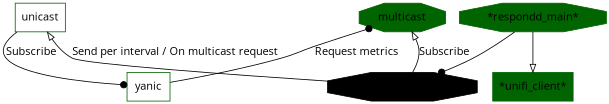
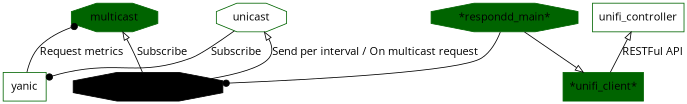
(40, 18) -> (251, 18)
none -> (638, 18)
